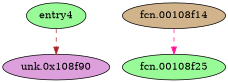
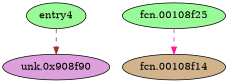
(174, 38) -> (174, 38)
(56, 67) -> (56, 67)
